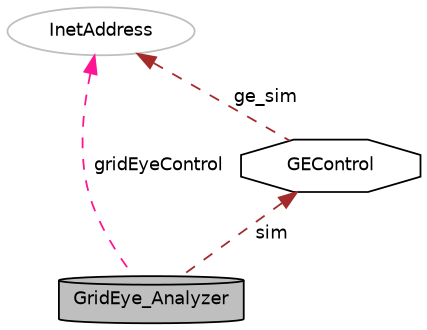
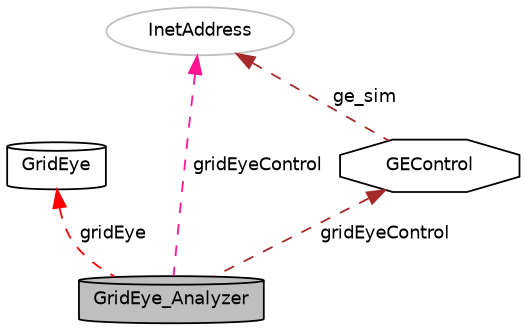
none -> (57, 166)
(270, 234) -> (383, 234)
